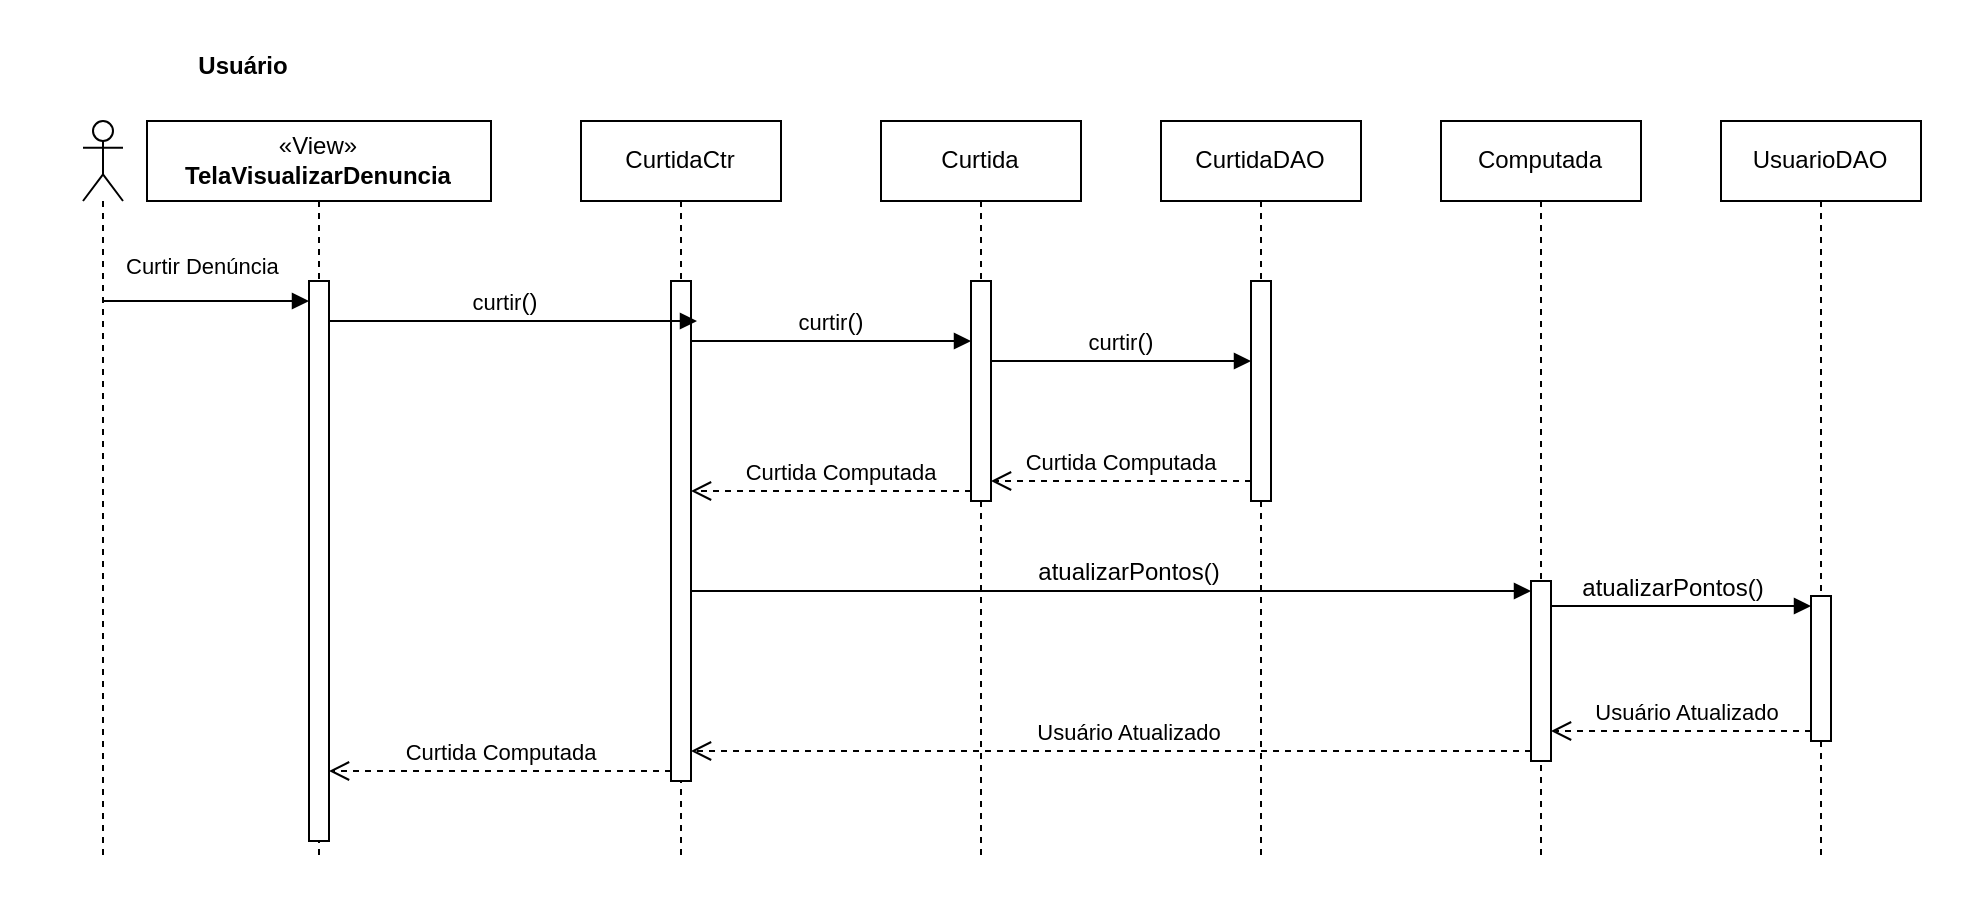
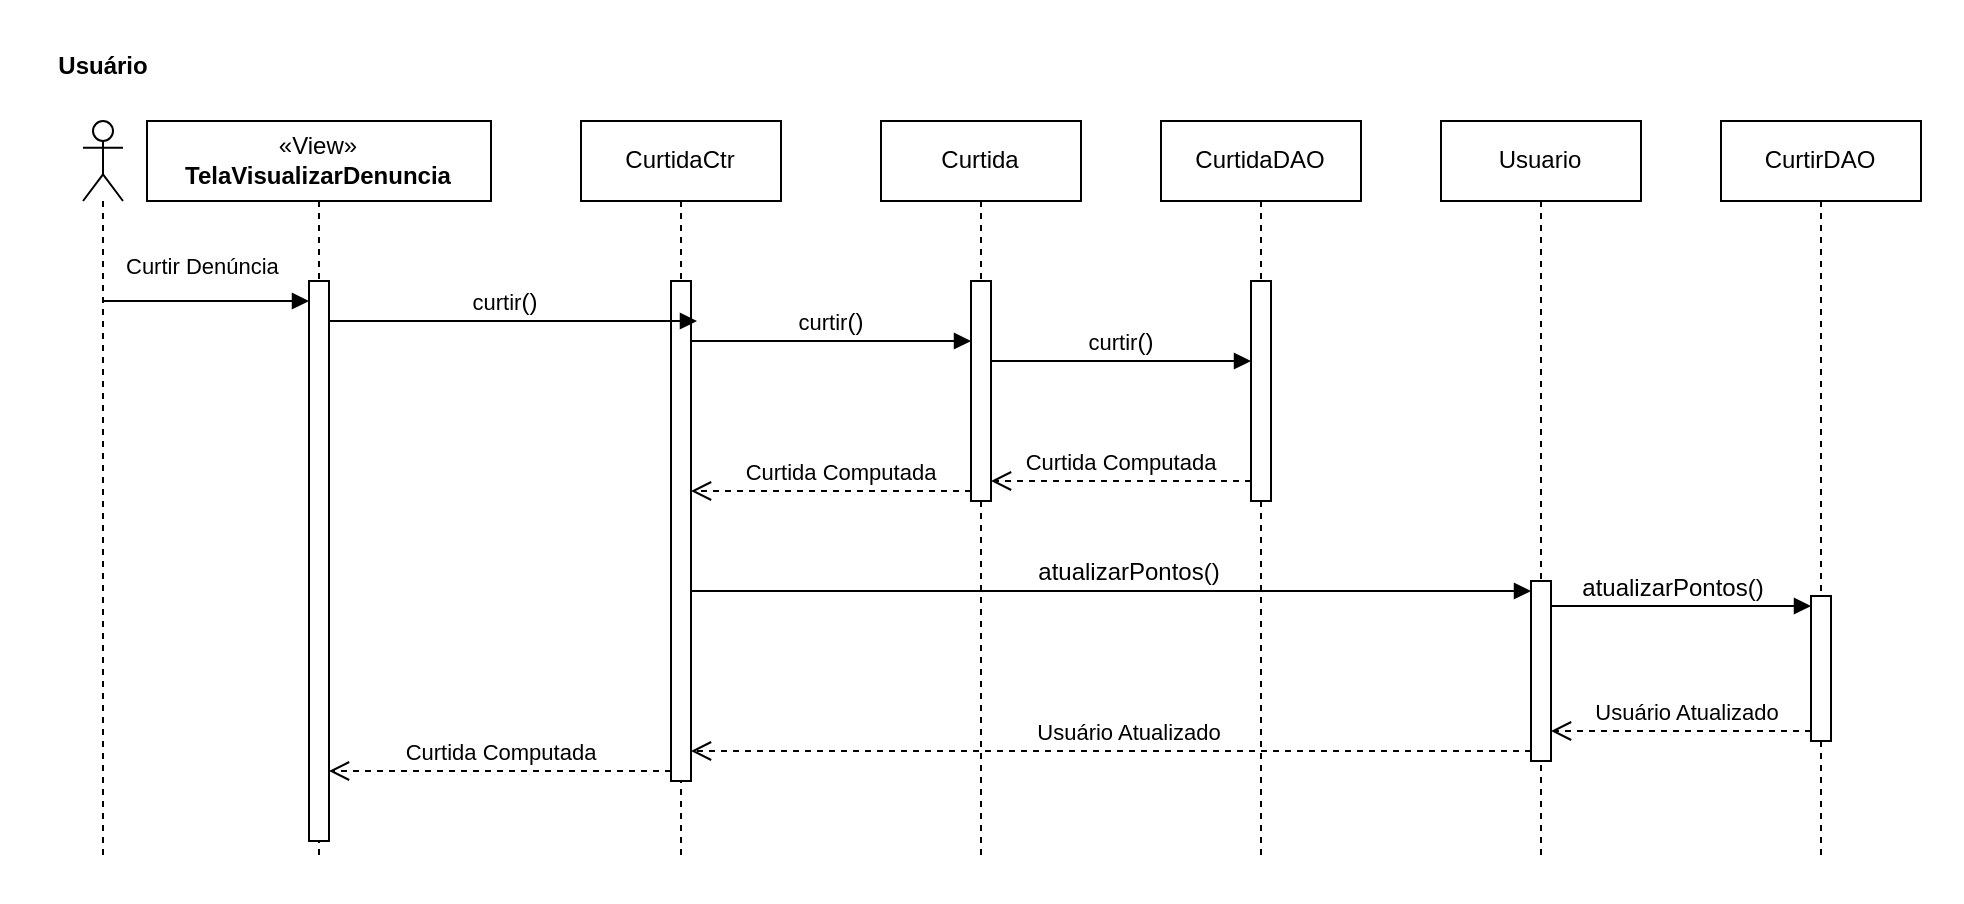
(243, 67) -> (103, 67)
(1541, 161) -> (1541, 161)
(1821, 161) -> (1821, 161)
